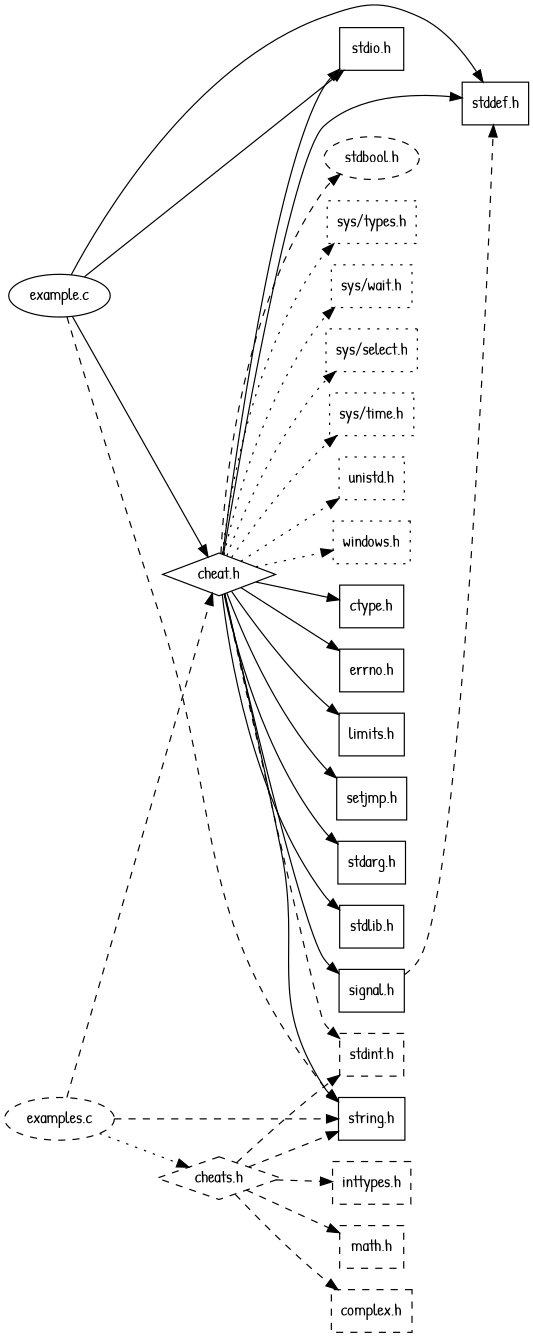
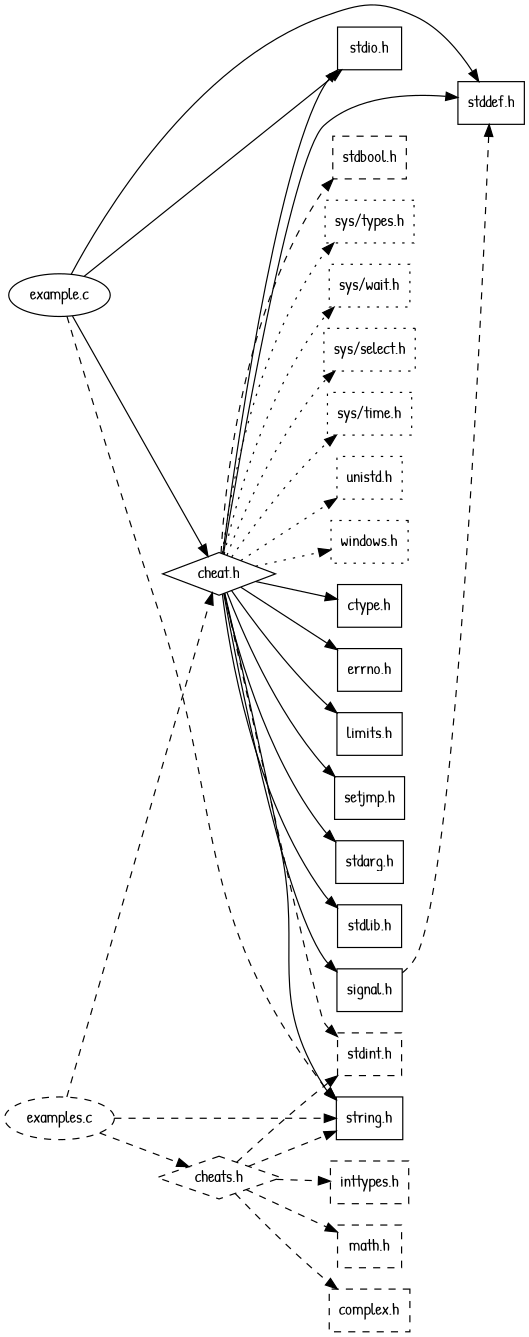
(372, 158) -> (370, 158)
(139, 1148) -> (139, 1148)
